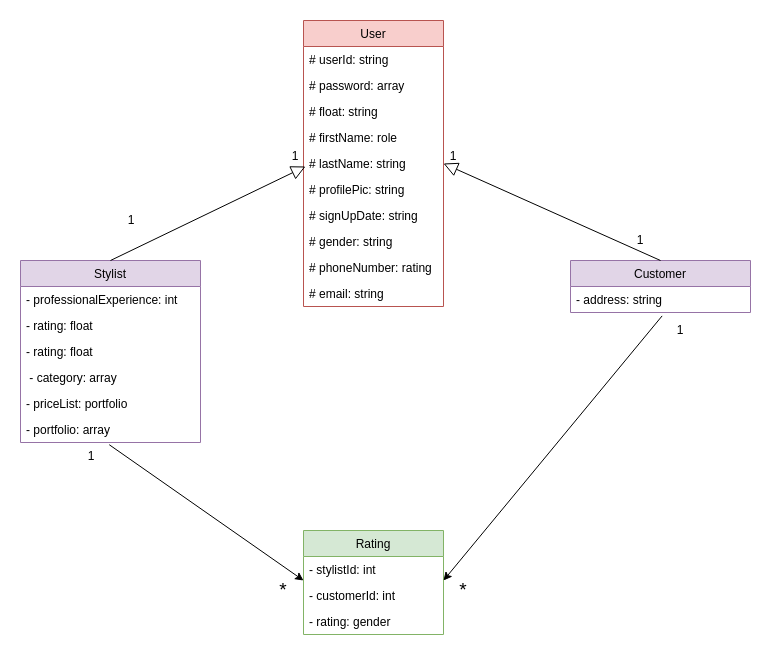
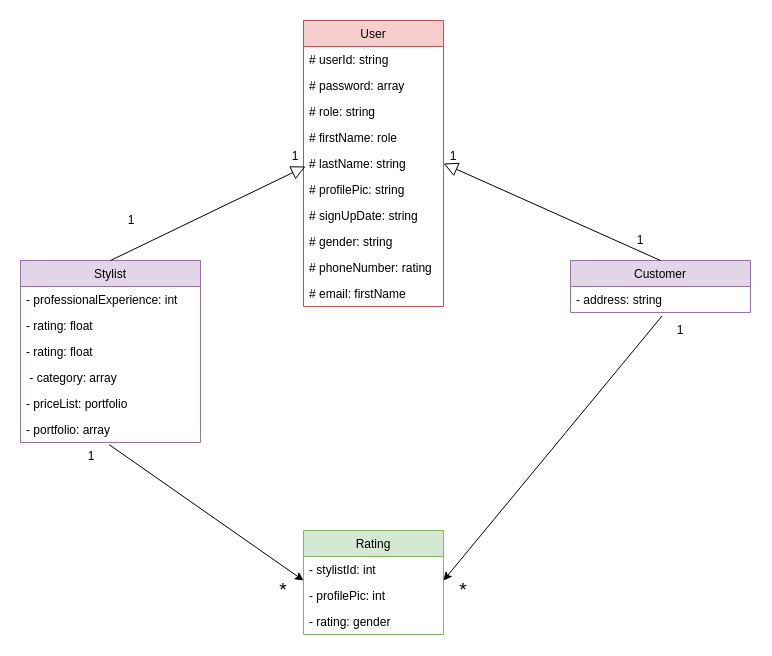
(352, 112) -> (348, 112)
(350, 294) -> (360, 294)
(360, 596) -> (355, 596)
